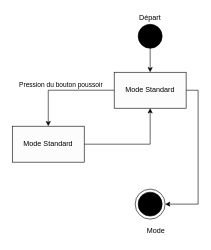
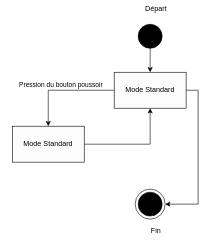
(150, 18) -> (156, 9)
(156, 231) -> (156, 231)
